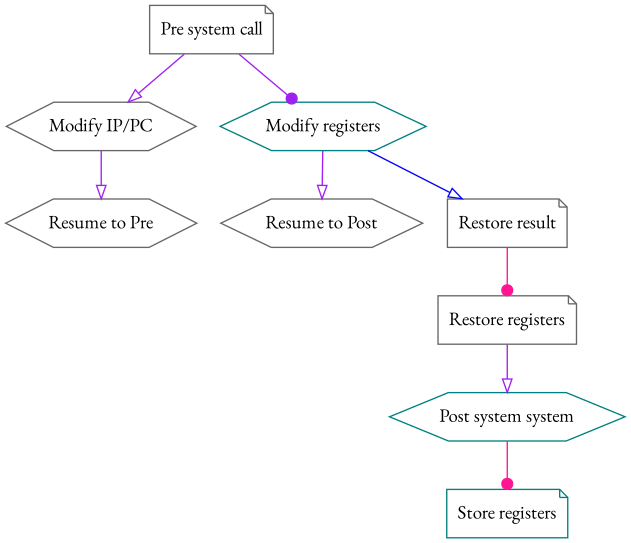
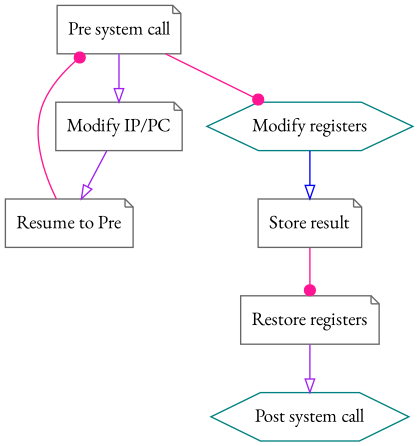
(263, 75) -> (209, 75)
none -> (38, 126)
(101, 126) -> (119, 126)
(101, 223) -> (69, 223)
(322, 223) -> none
(507, 223) -> (310, 223)
(507, 417) -> (310, 417)
(507, 514) -> none
